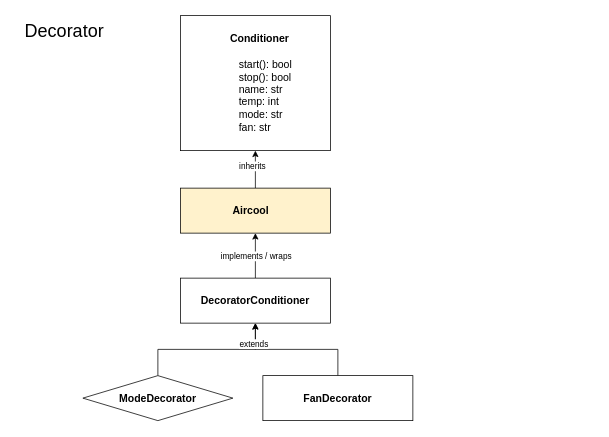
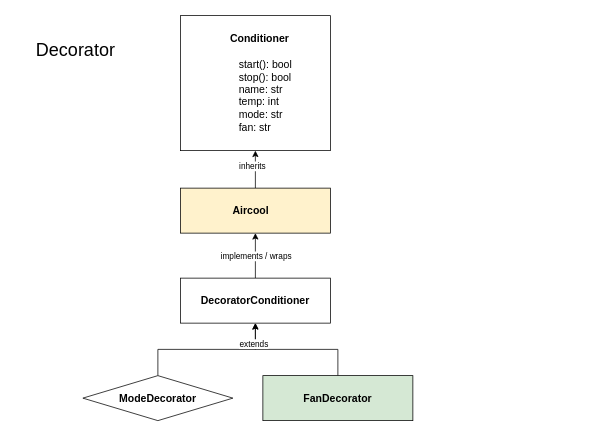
(64, 42) -> (75, 60)
(338, 398) -> (338, 398)
